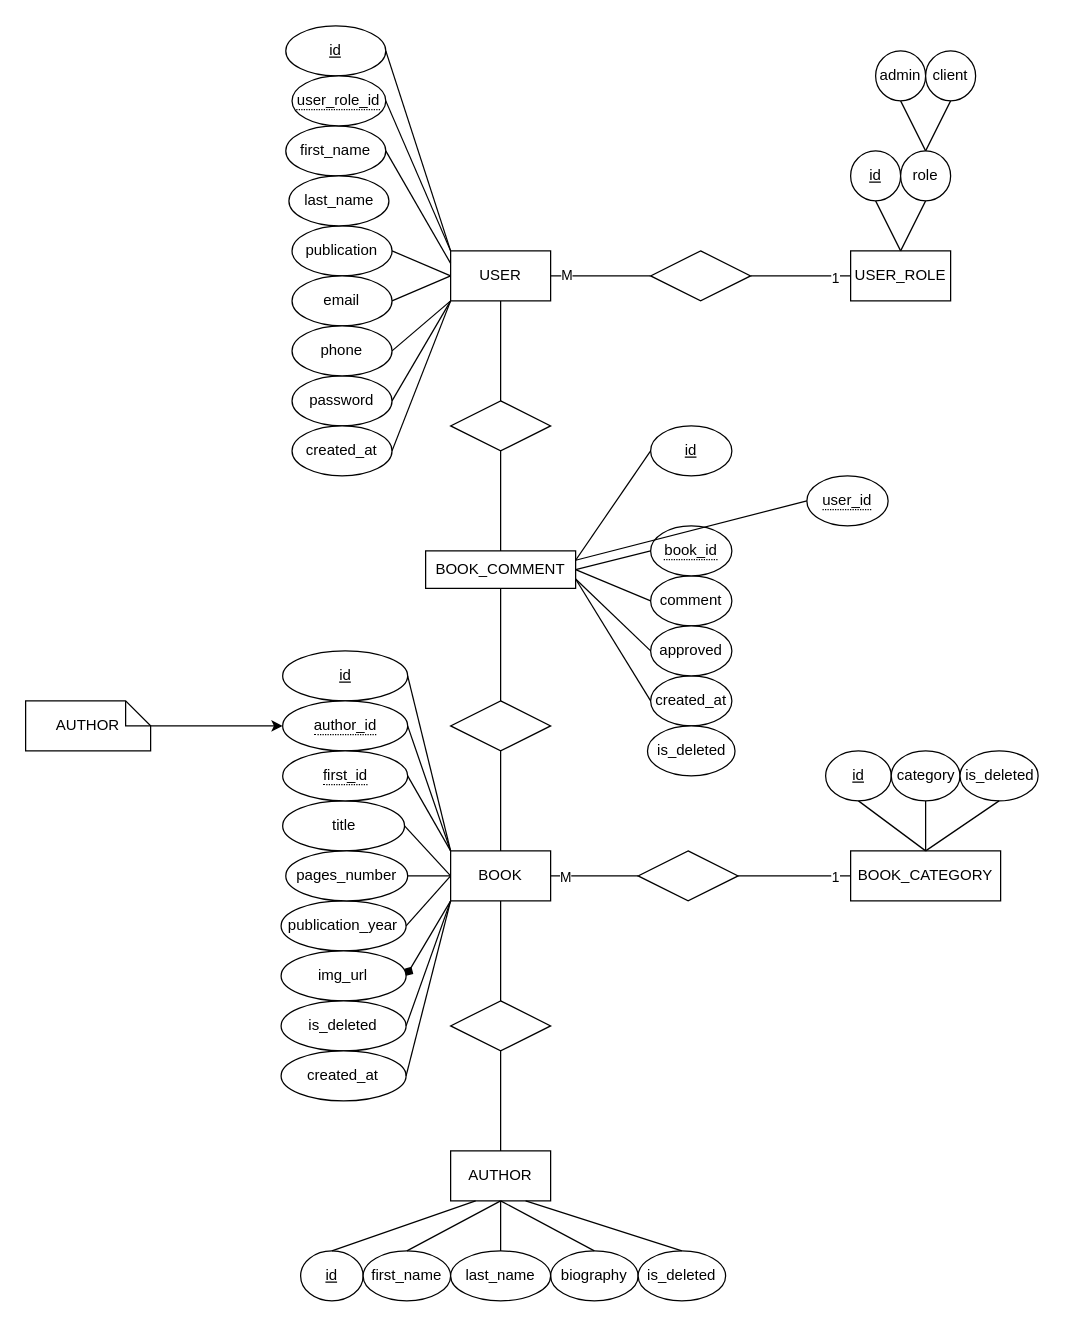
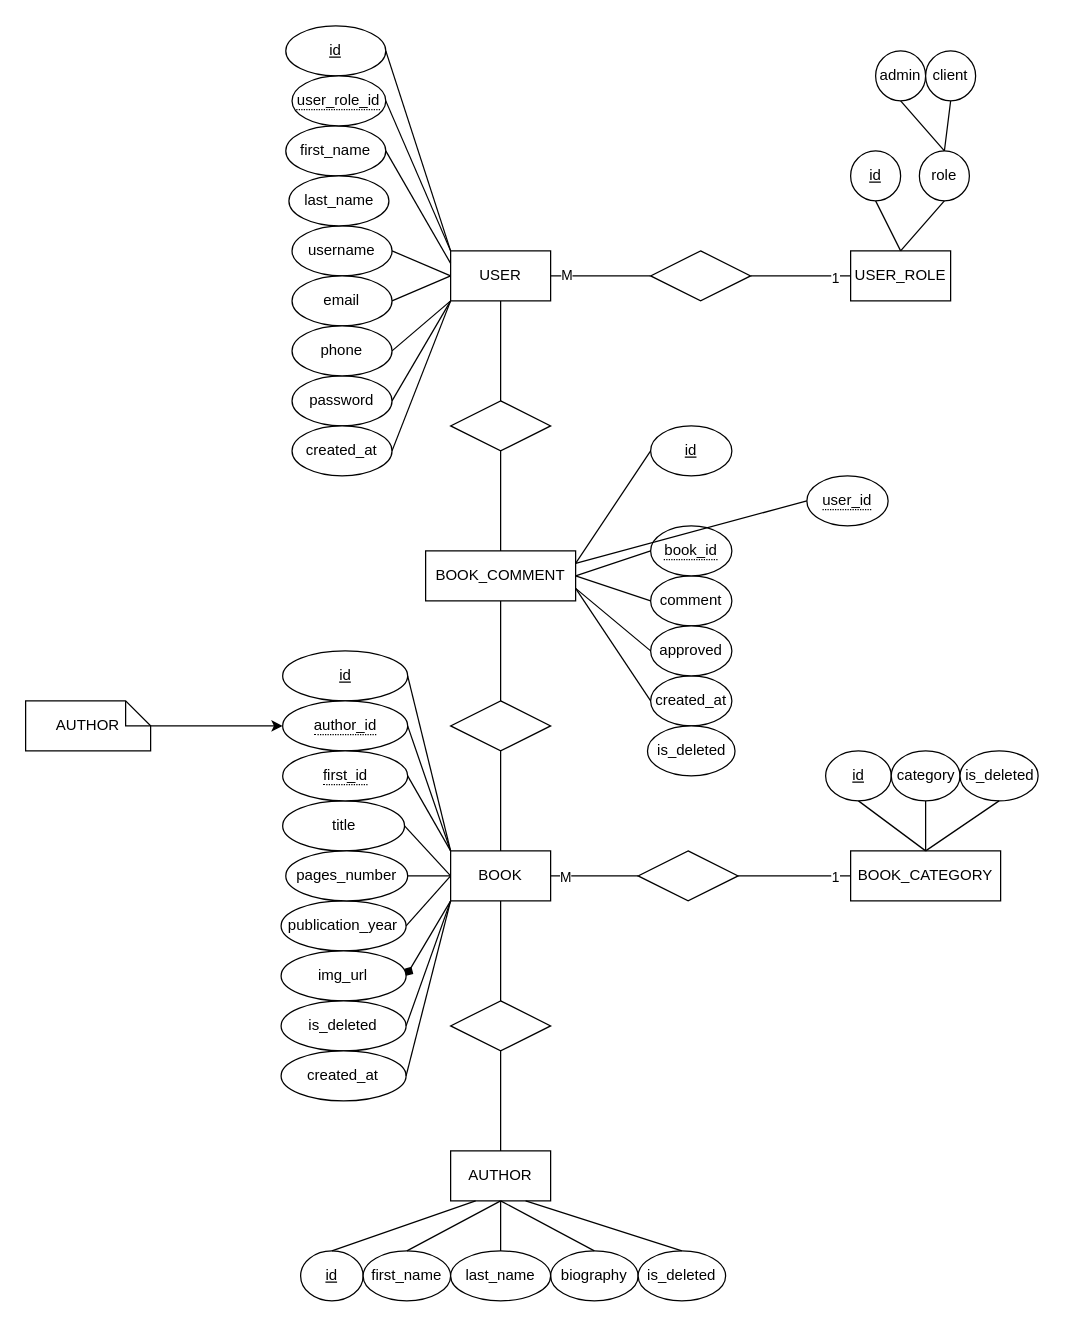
(926, 176) -> (944, 176)
(342, 251) -> (342, 251)
(501, 569) -> (501, 576)
